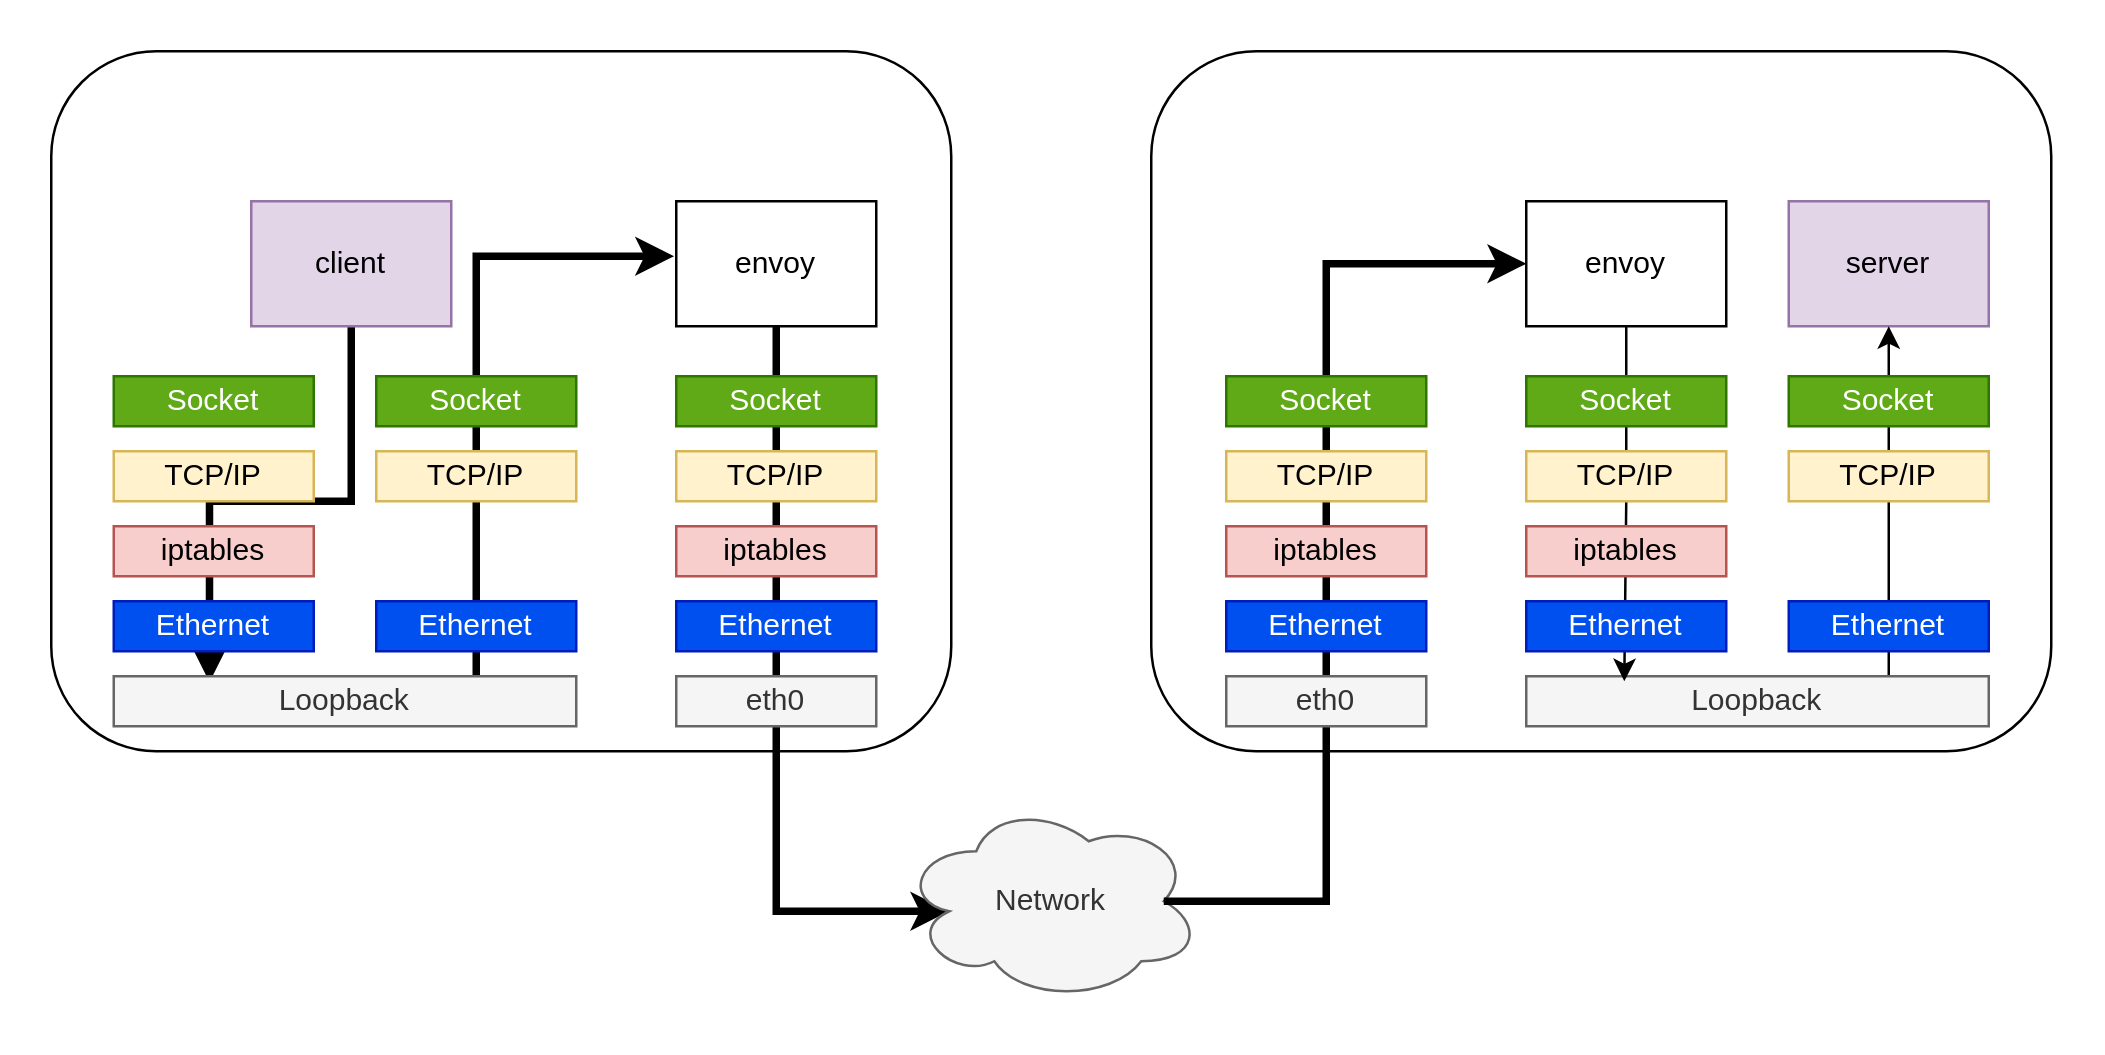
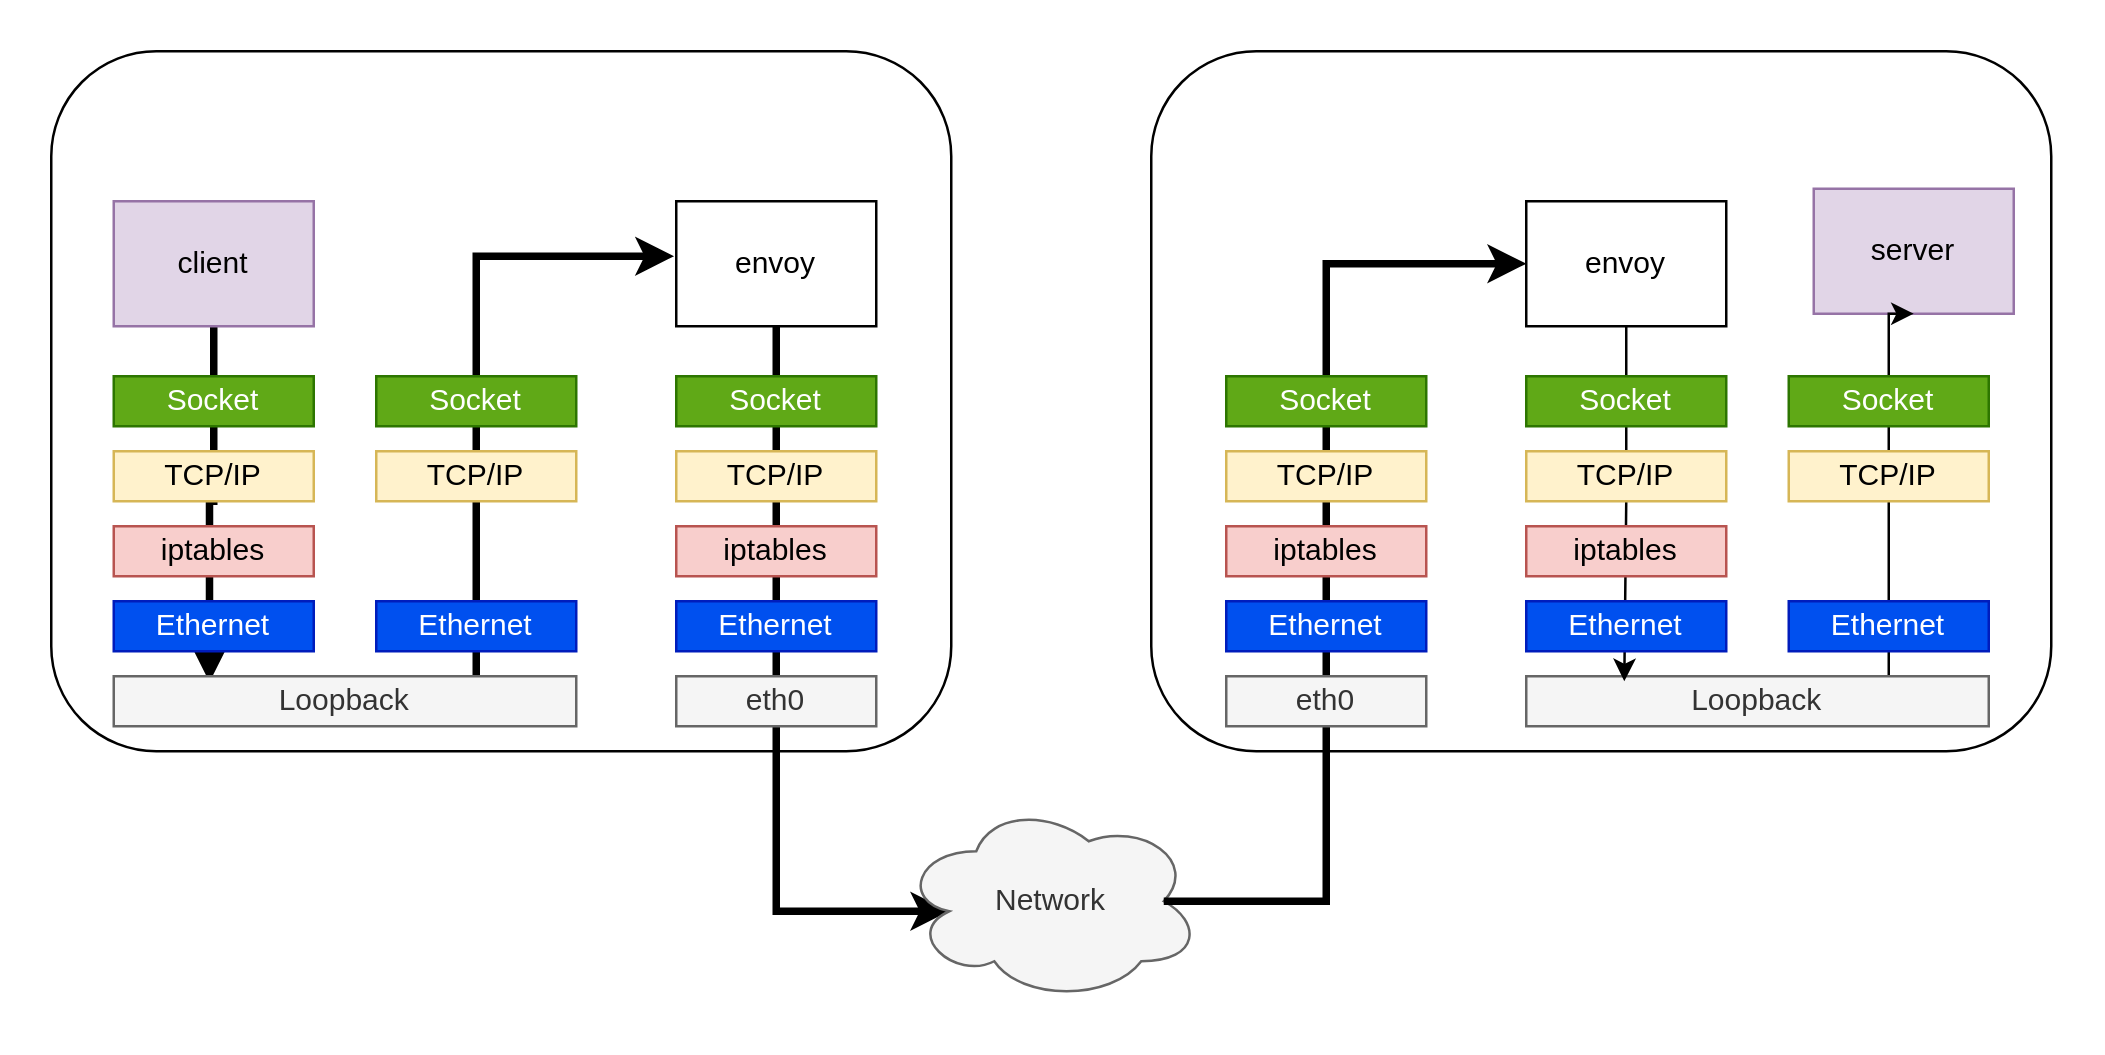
(351, 264) -> (214, 264)
(1889, 264) -> (1914, 251)
